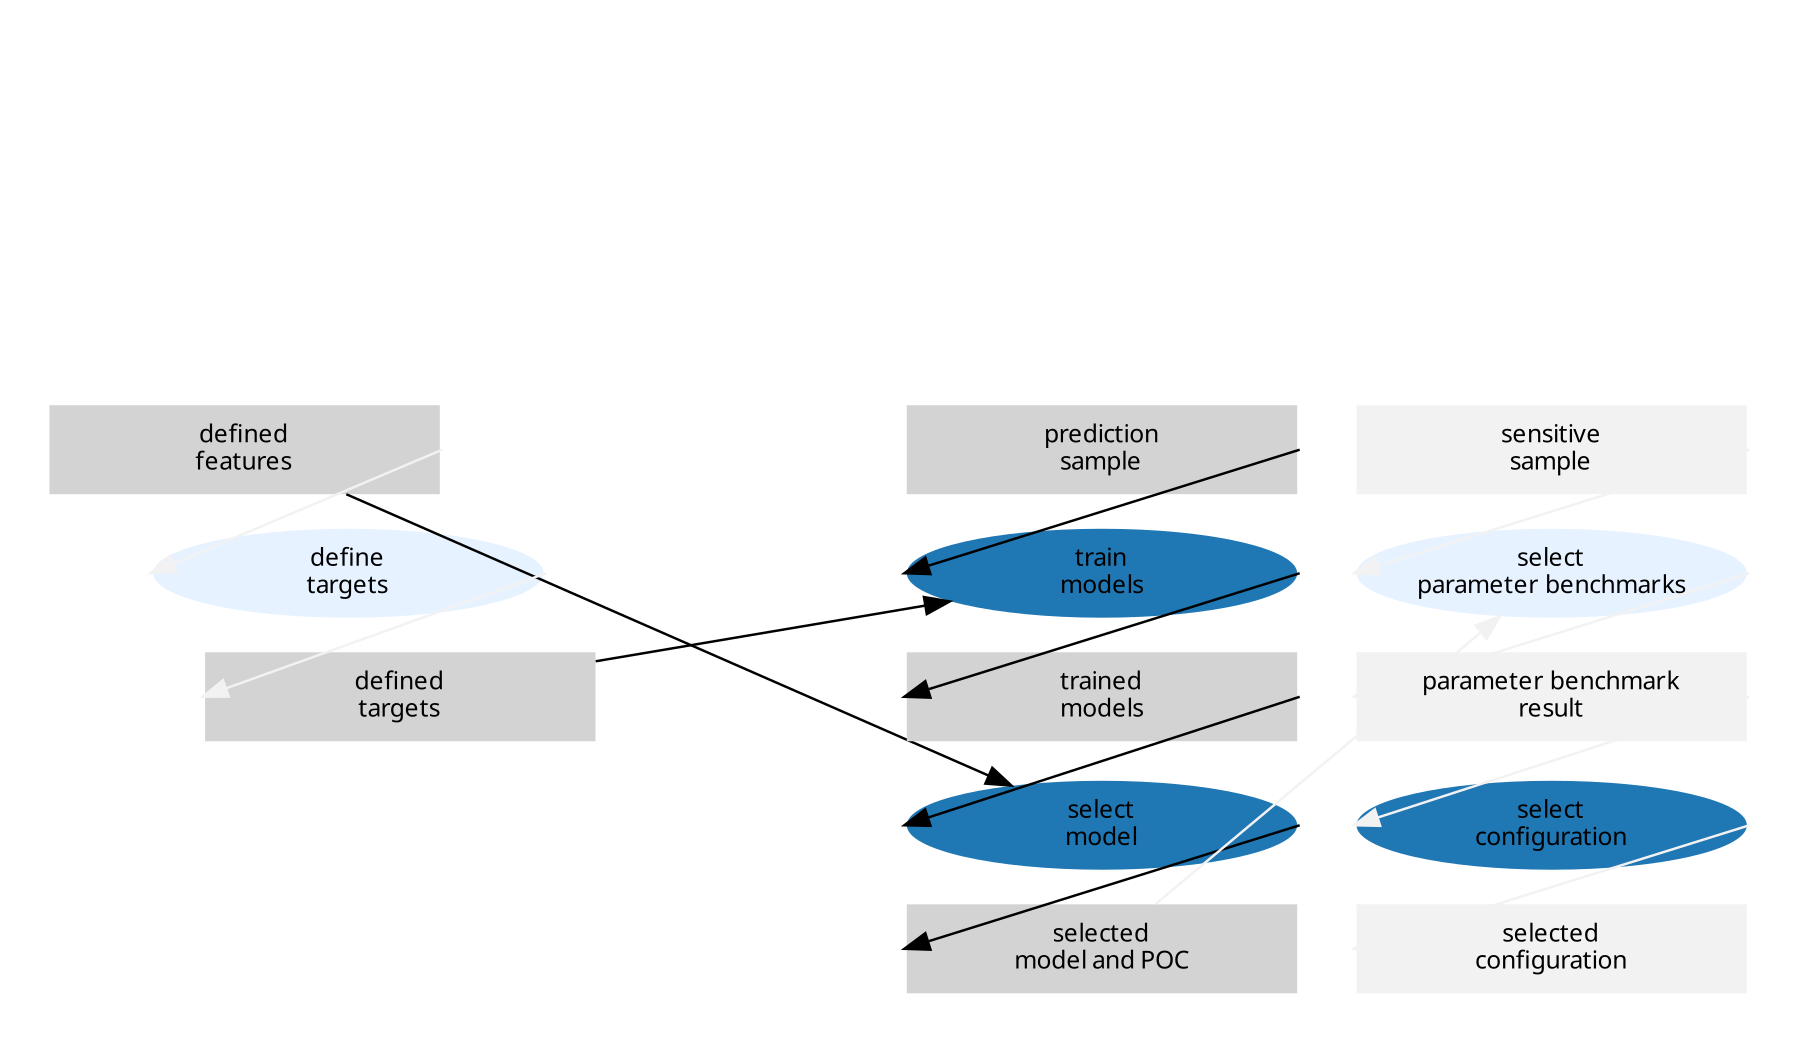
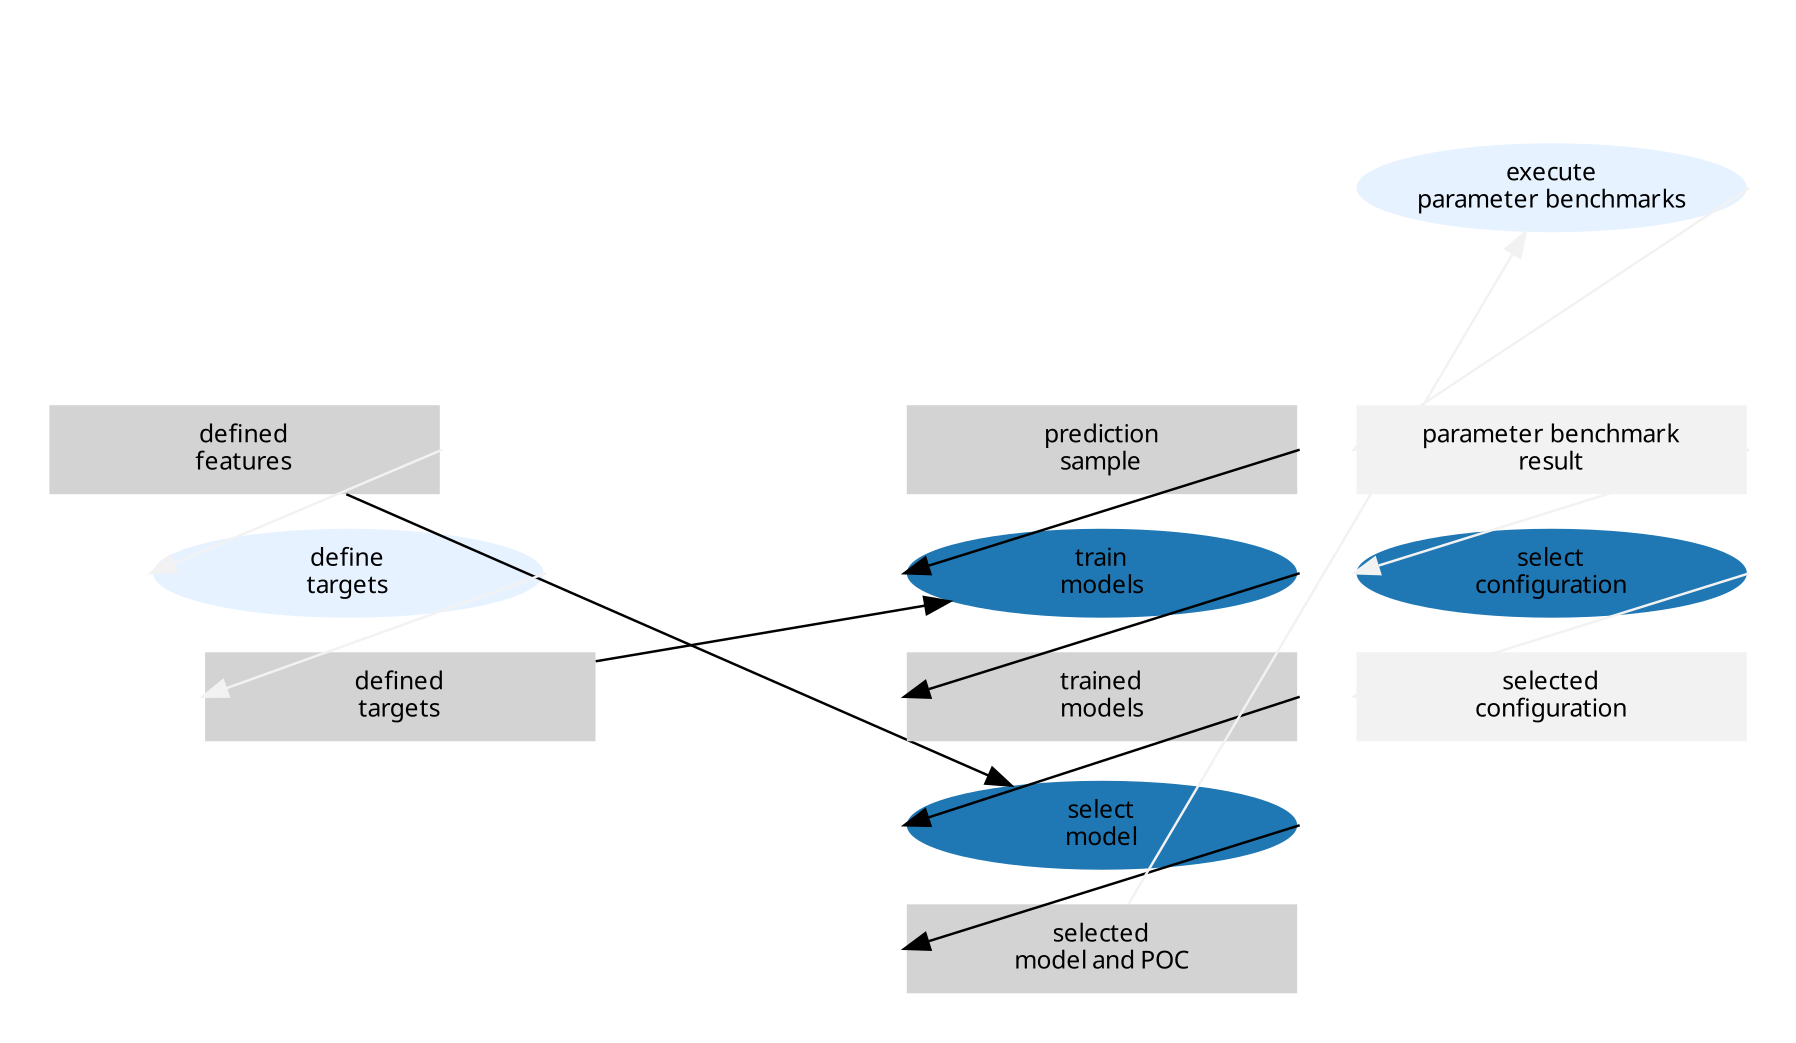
(1552, 450) -> none
(1552, 573) -> (1552, 188)
